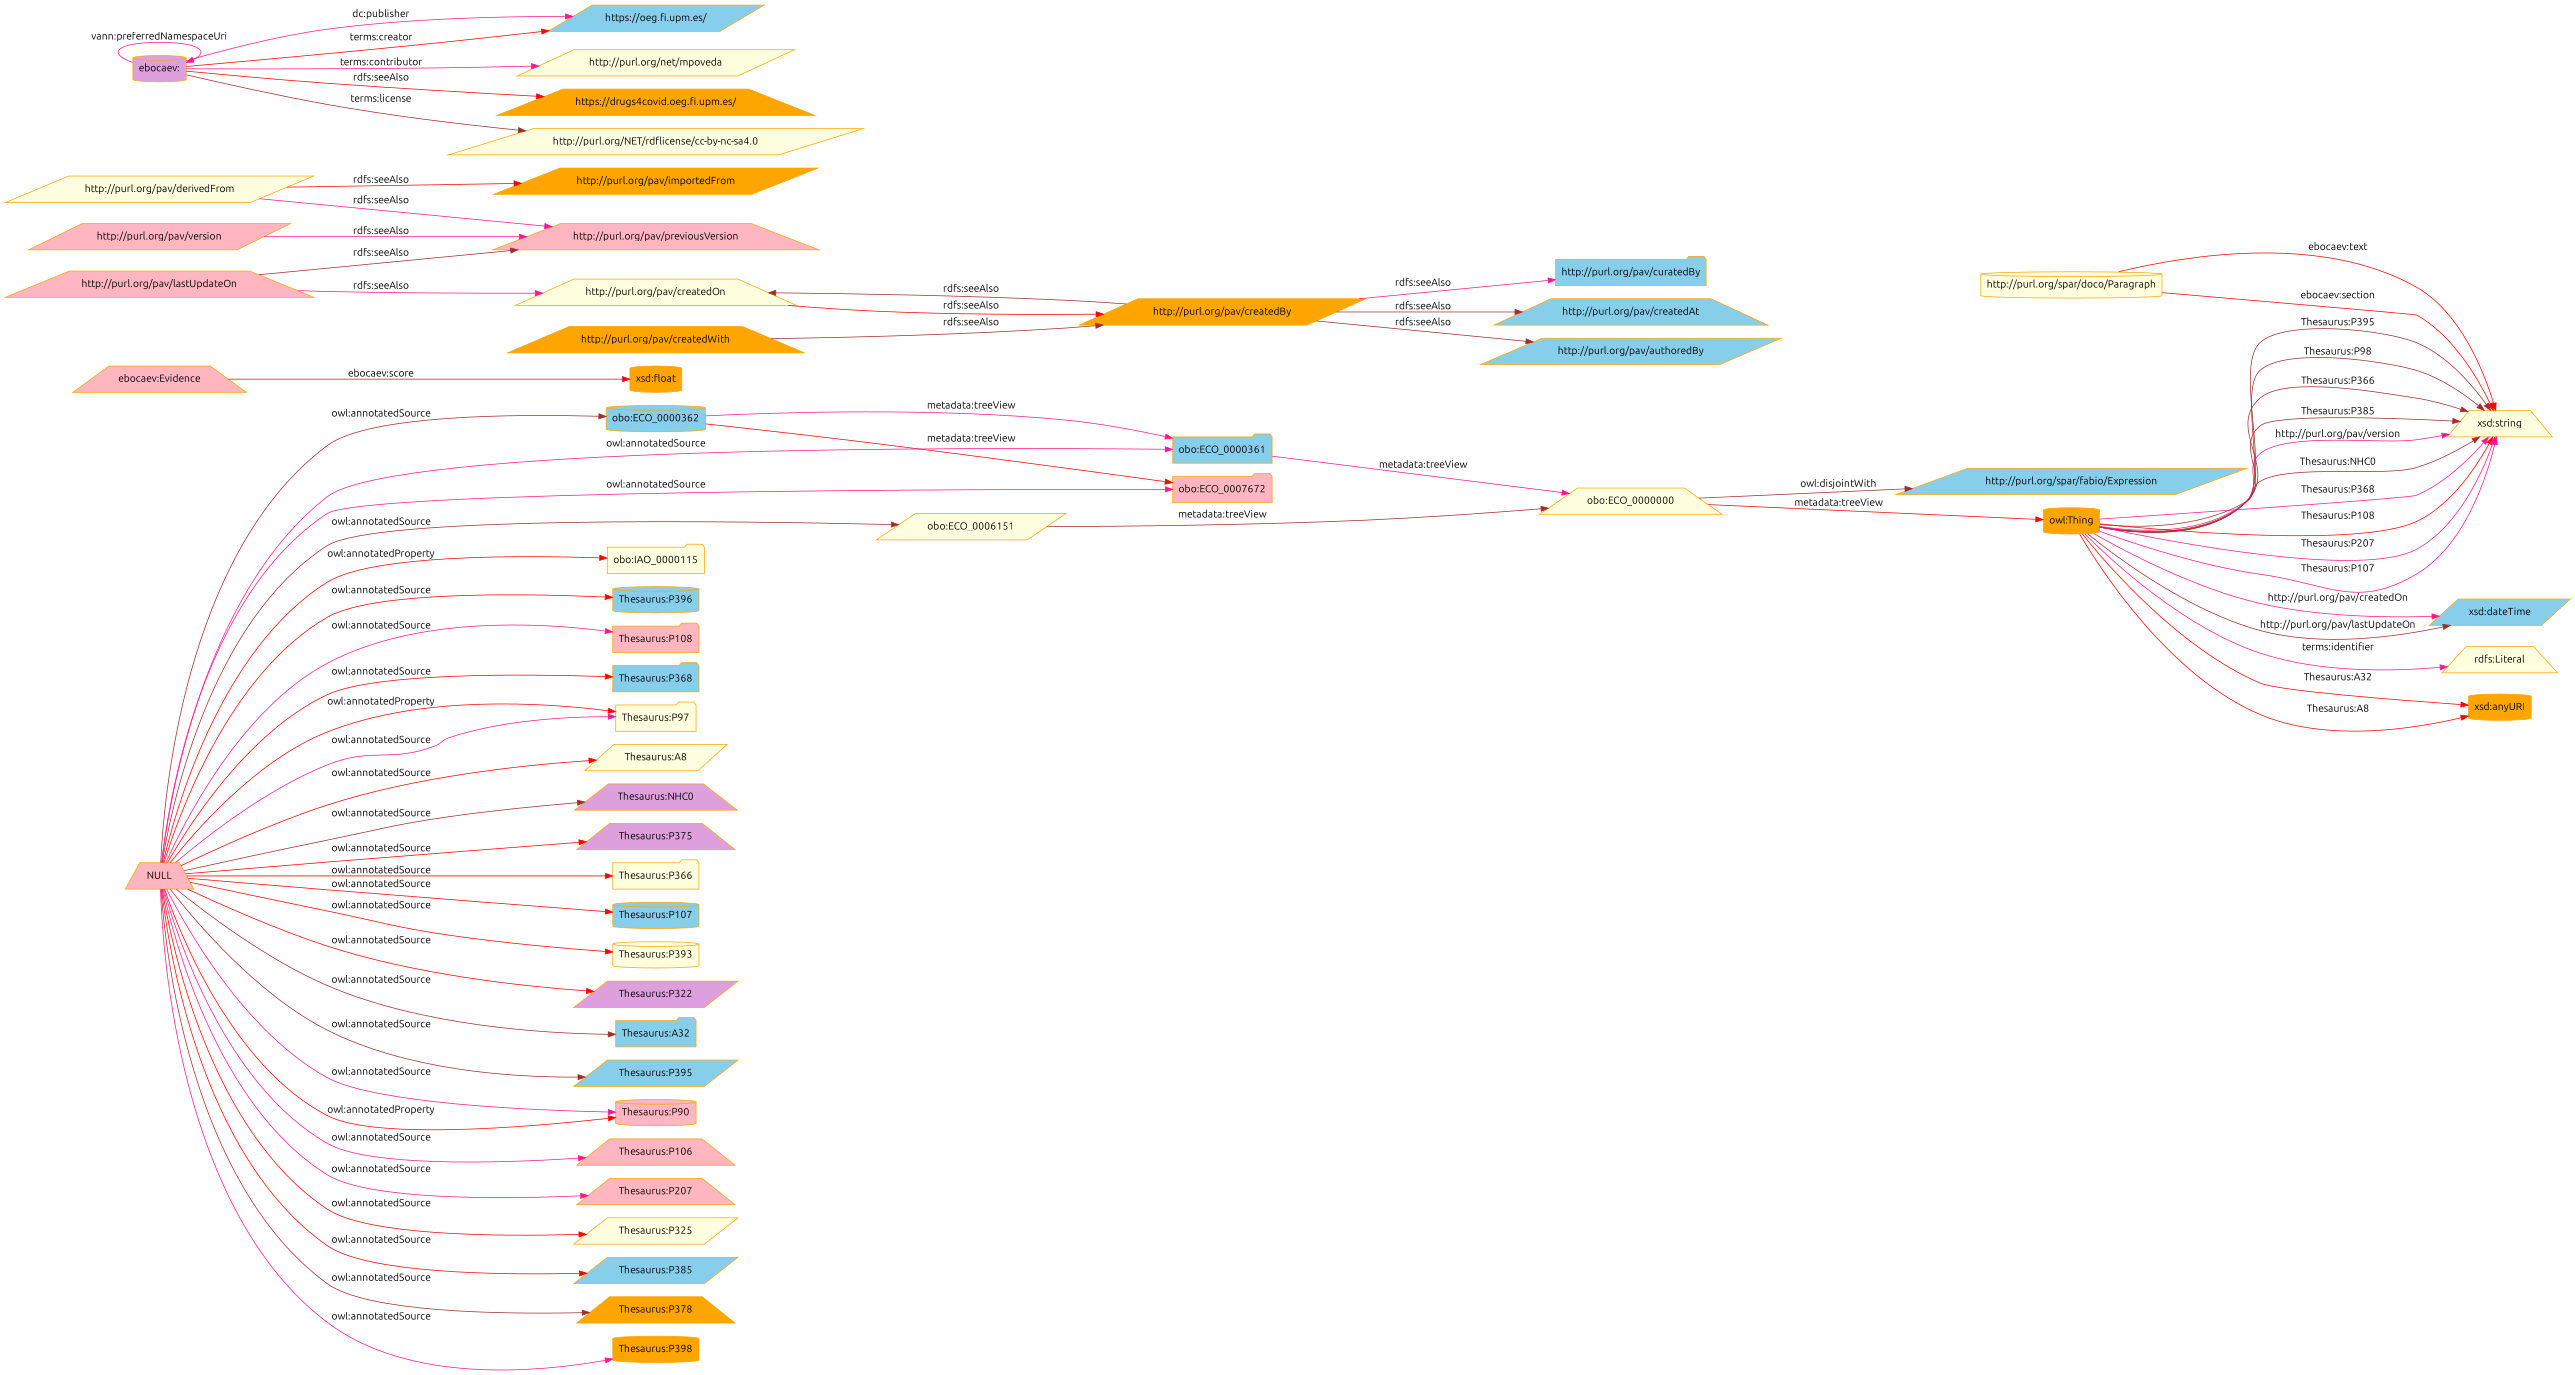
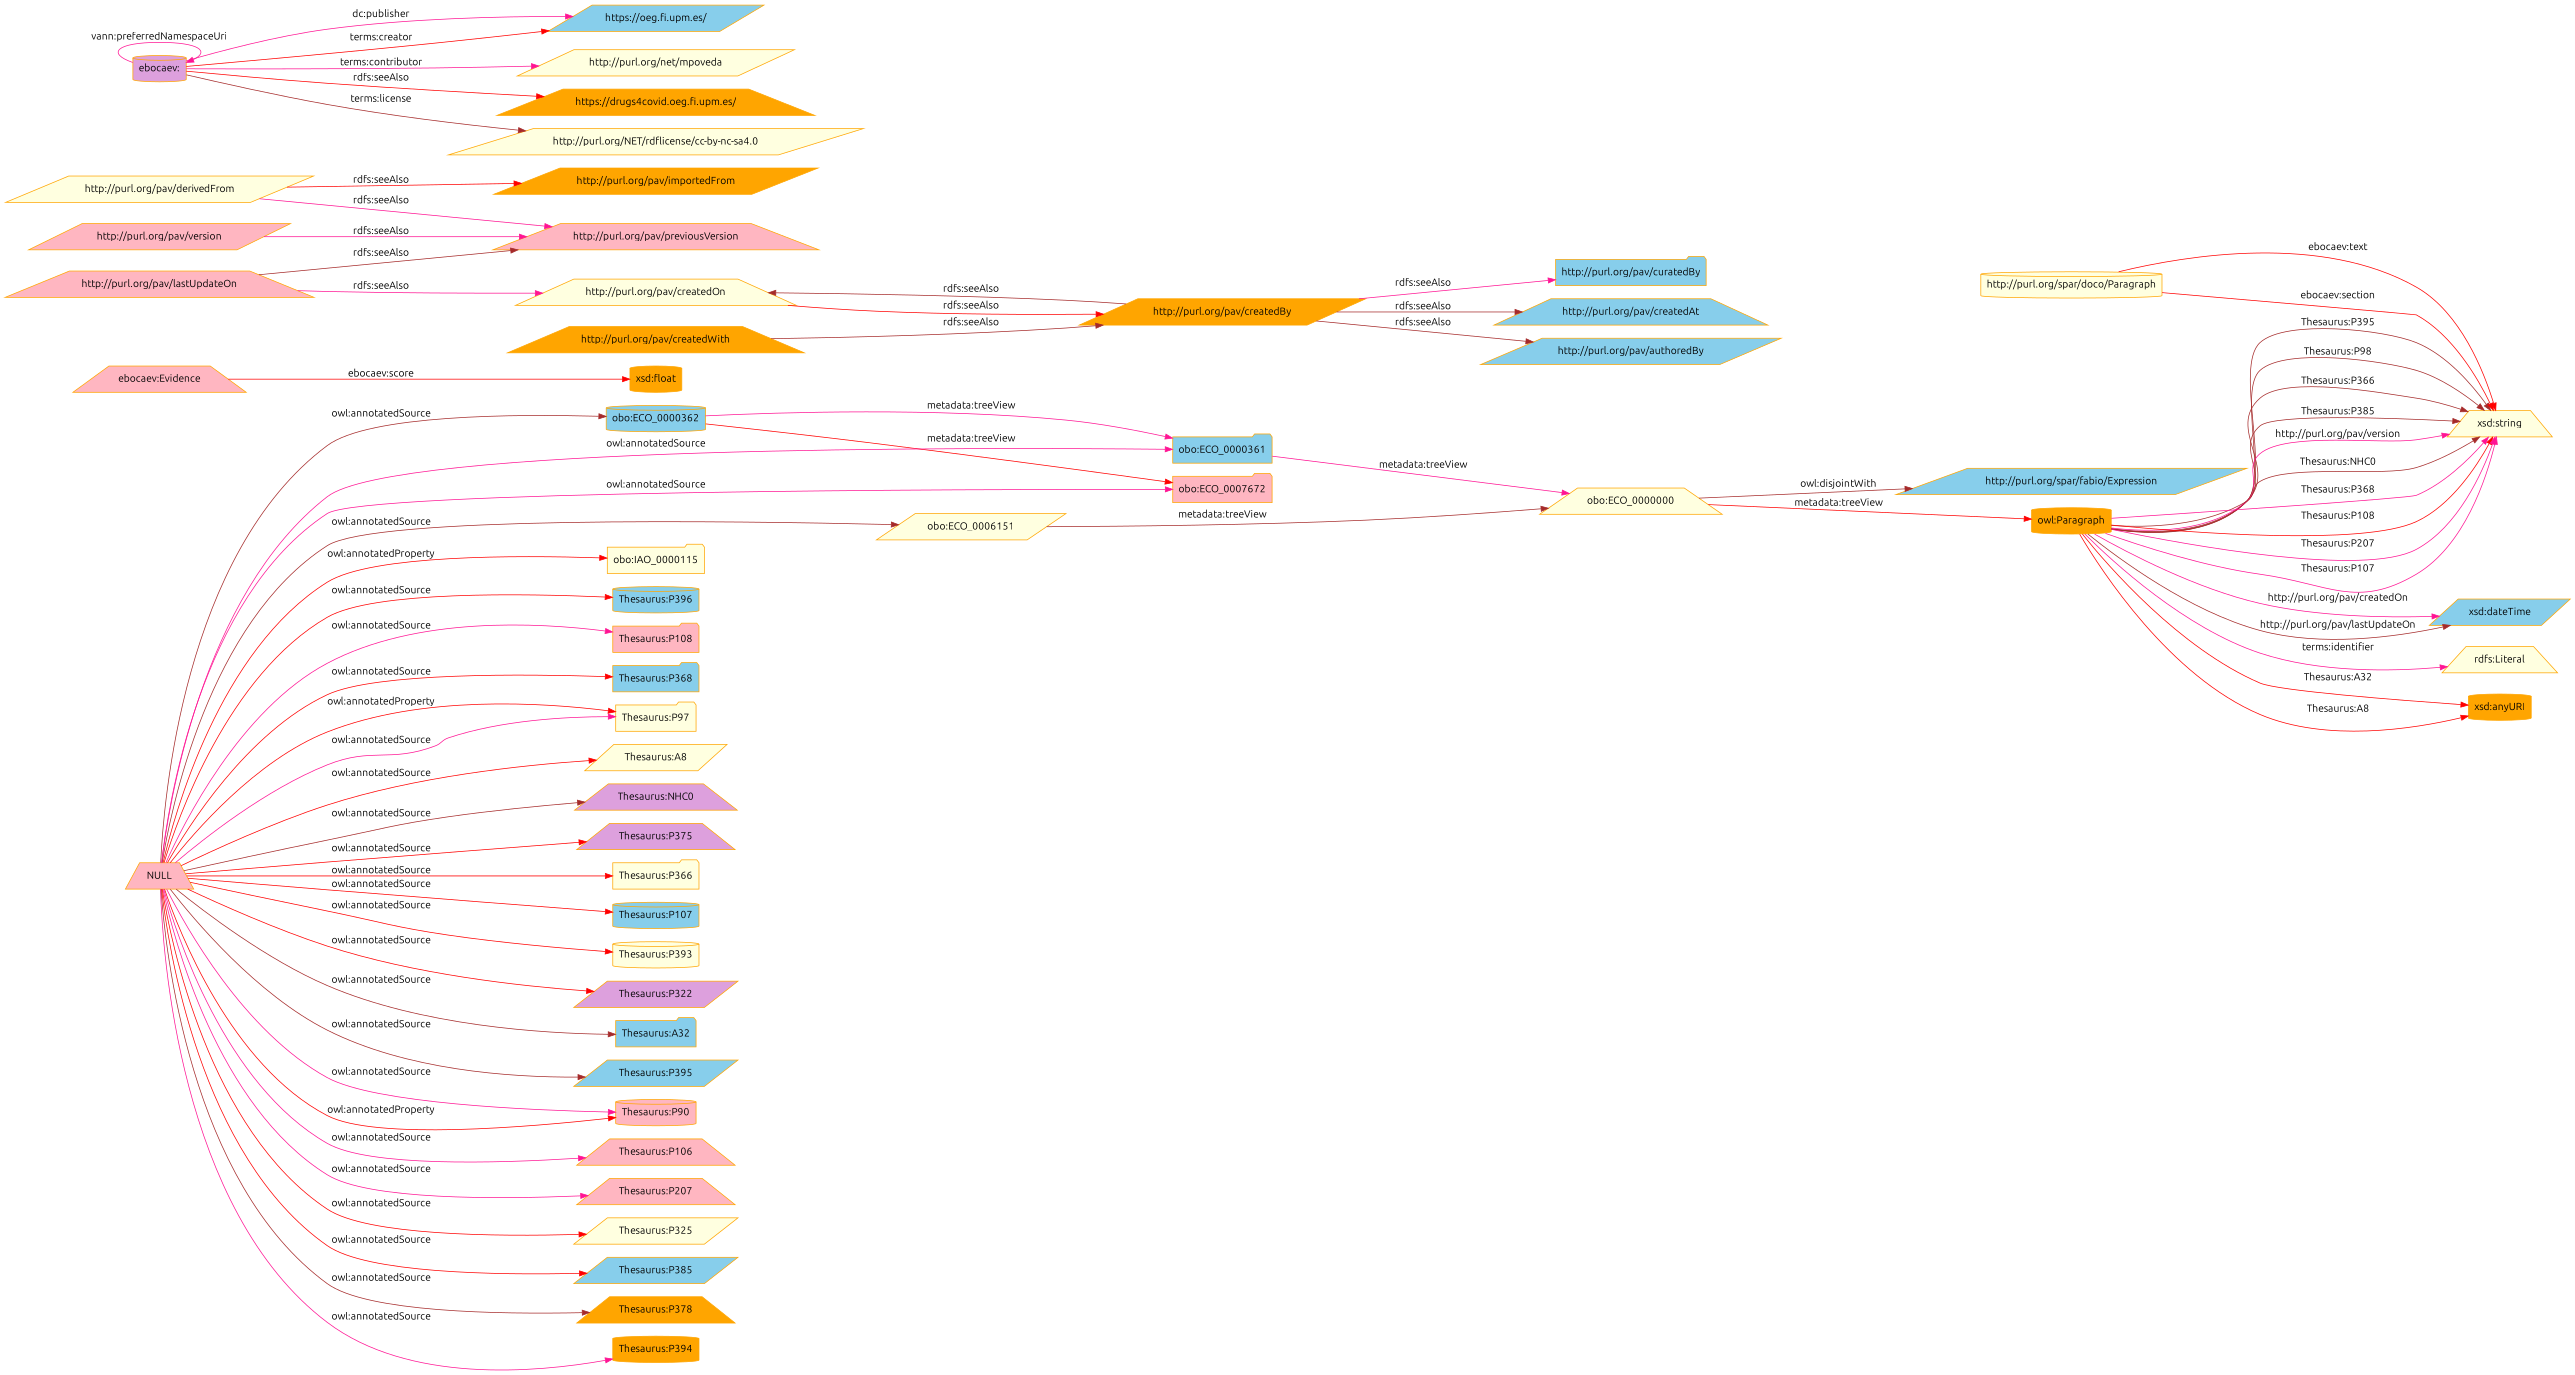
(2071, 521) -> (2071, 521)
(656, 1349) -> (656, 1349)
